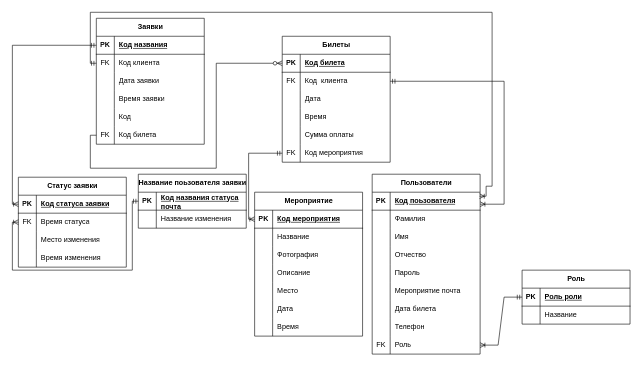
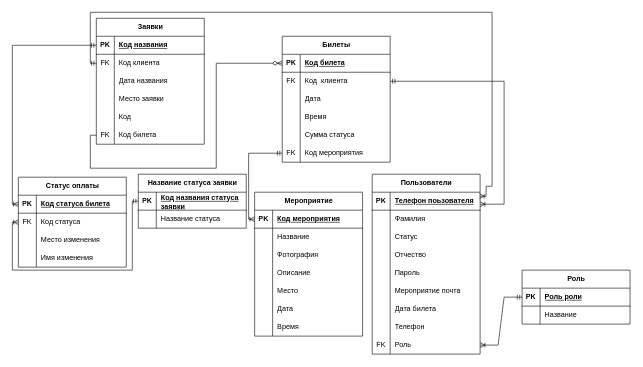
(140, 81) -> (144, 81)
(142, 99) -> (142, 99)
(328, 135) -> (330, 135)
(193, 183) -> (193, 183)
(73, 186) -> (73, 186)
(204, 201) -> (204, 201)
(424, 201) -> (432, 201)
(76, 204) -> (76, 204)
(196, 219) -> (192, 219)
(66, 222) -> (62, 222)
(401, 237) -> (407, 237)
(70, 258) -> (66, 258)
